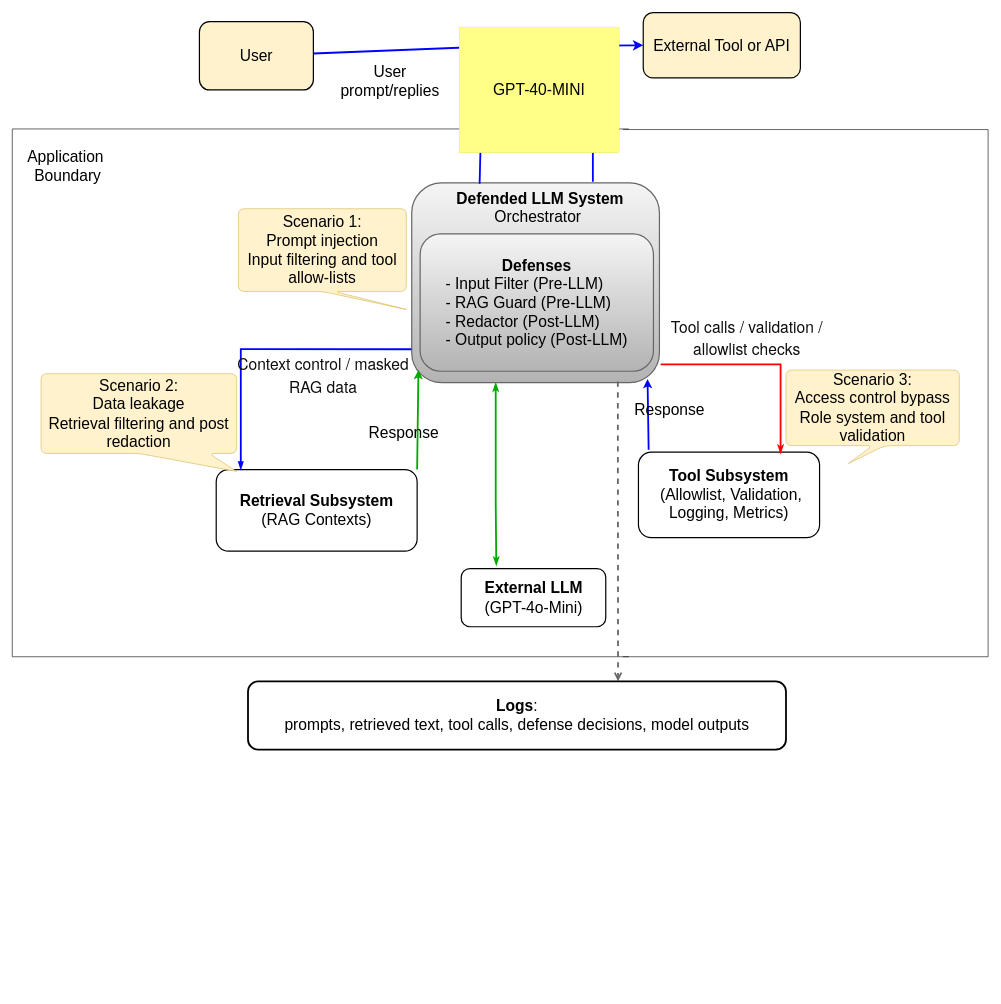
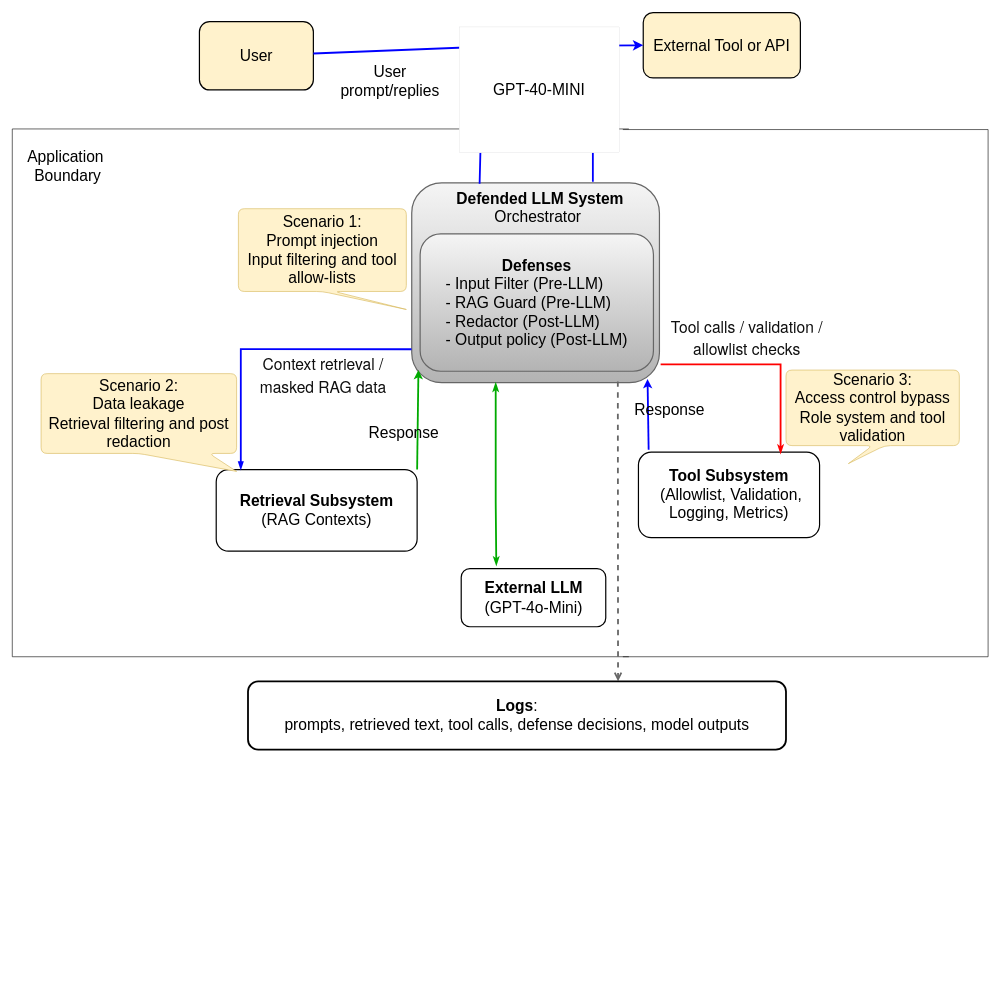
(539, 90) -> (539, 90)
(319, 370) -> (319, 370)
